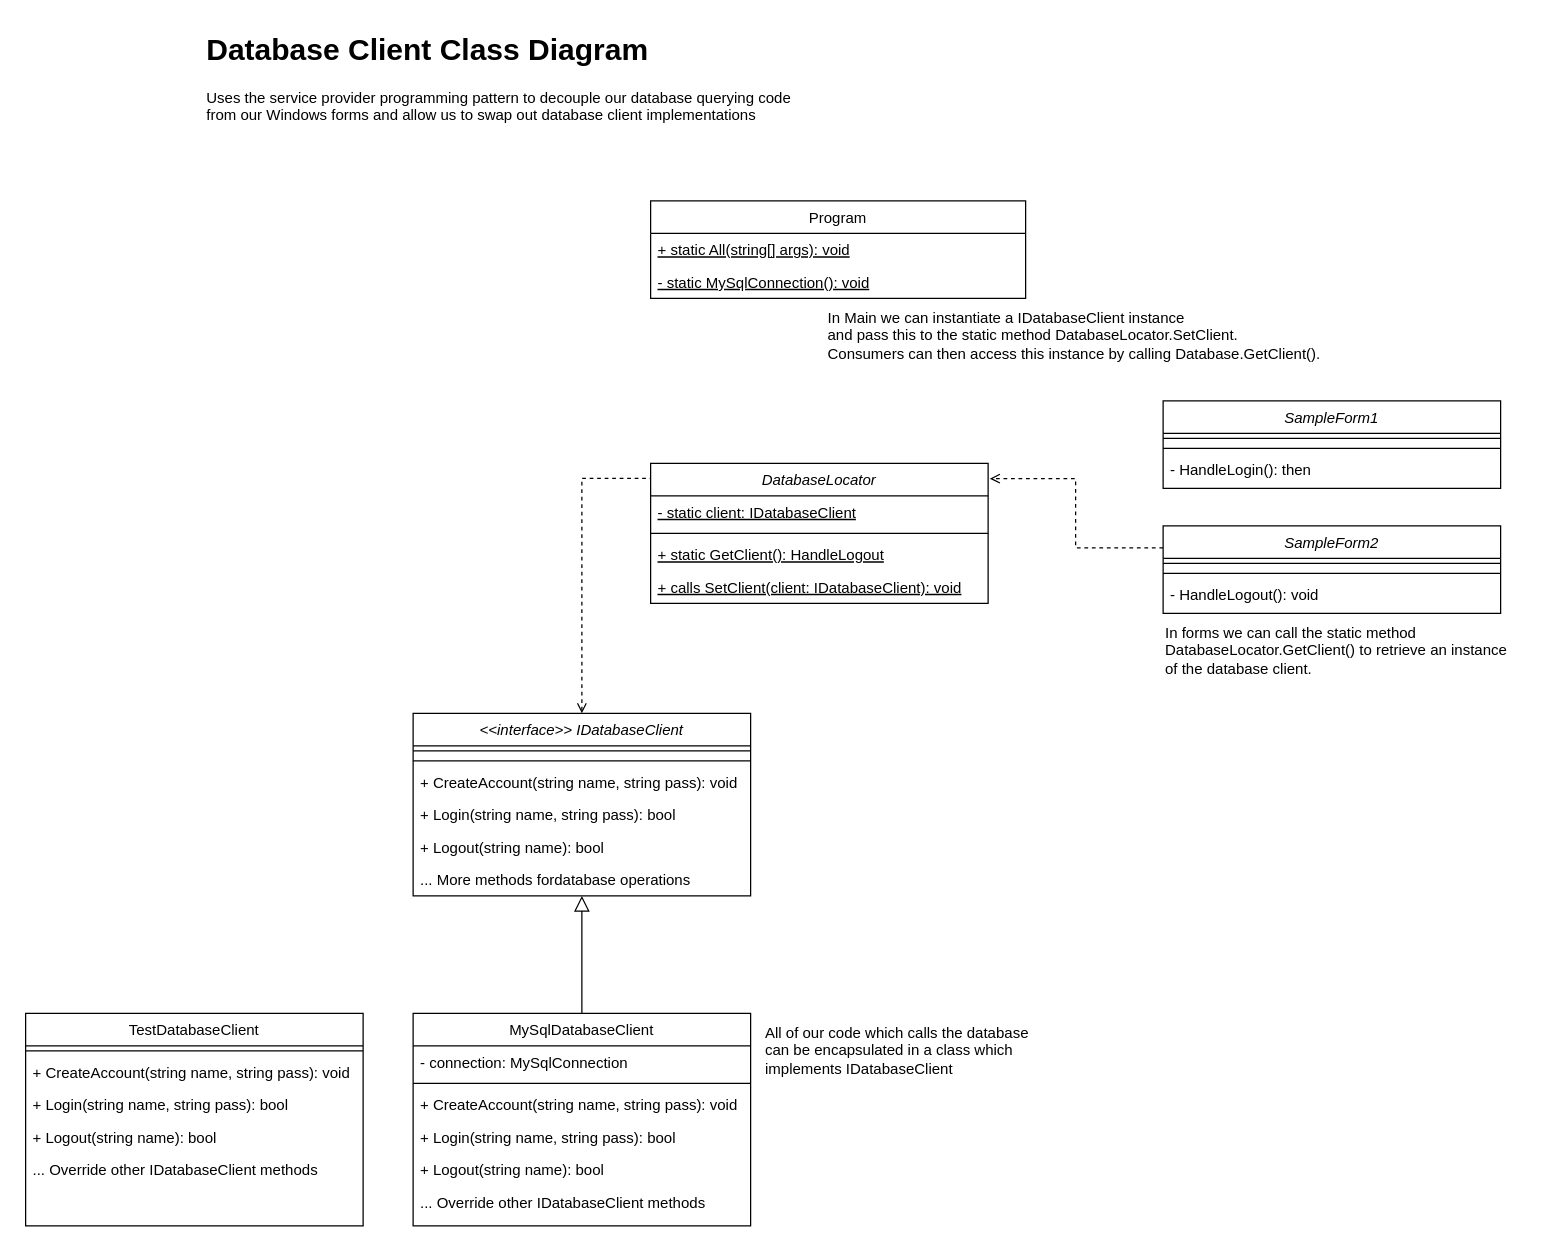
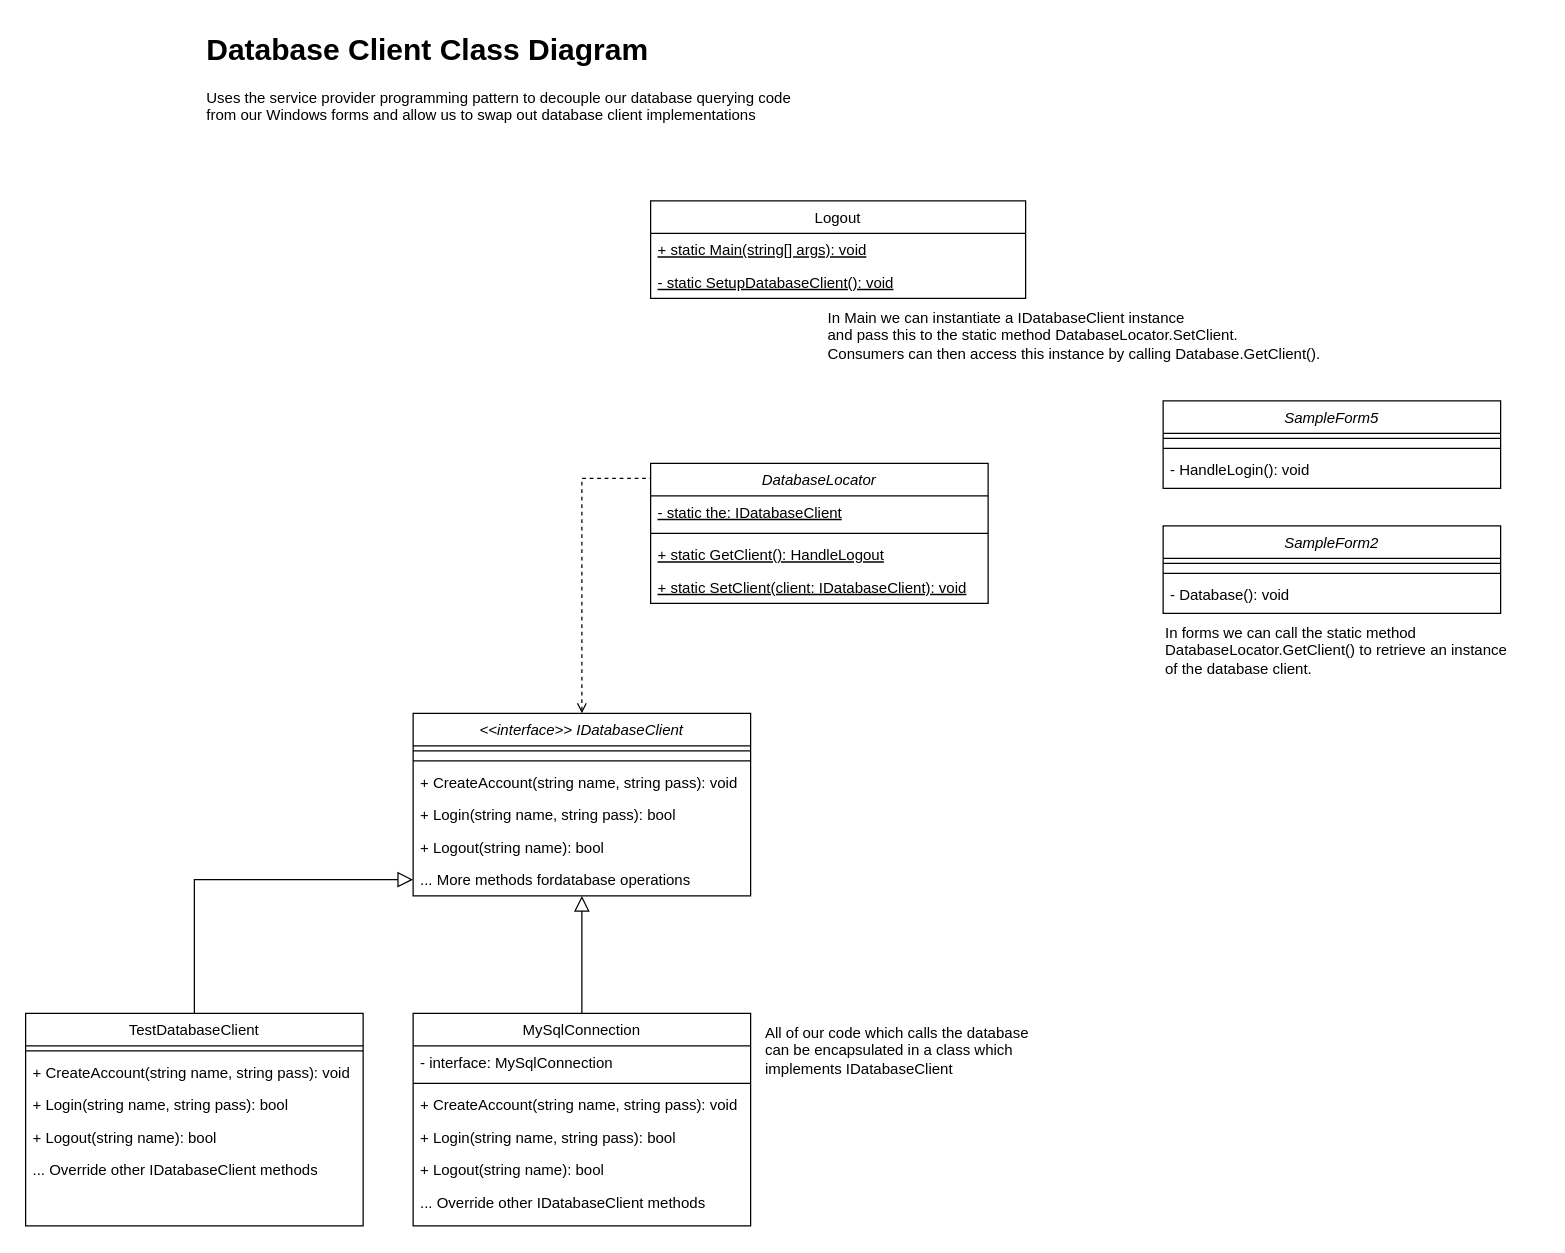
(838, 218) -> (838, 218)
(777, 250) -> (783, 250)
(776, 283) -> (793, 283)
(1331, 418) -> (1331, 418)
(1248, 470) -> (1247, 470)
(774, 513) -> (766, 513)
(1076, 515) -> none
(830, 588) -> (836, 588)
(1253, 595) -> (1238, 595)
none -> (229, 879)
(581, 1030) -> (581, 1030)
(532, 1063) -> (528, 1063)
